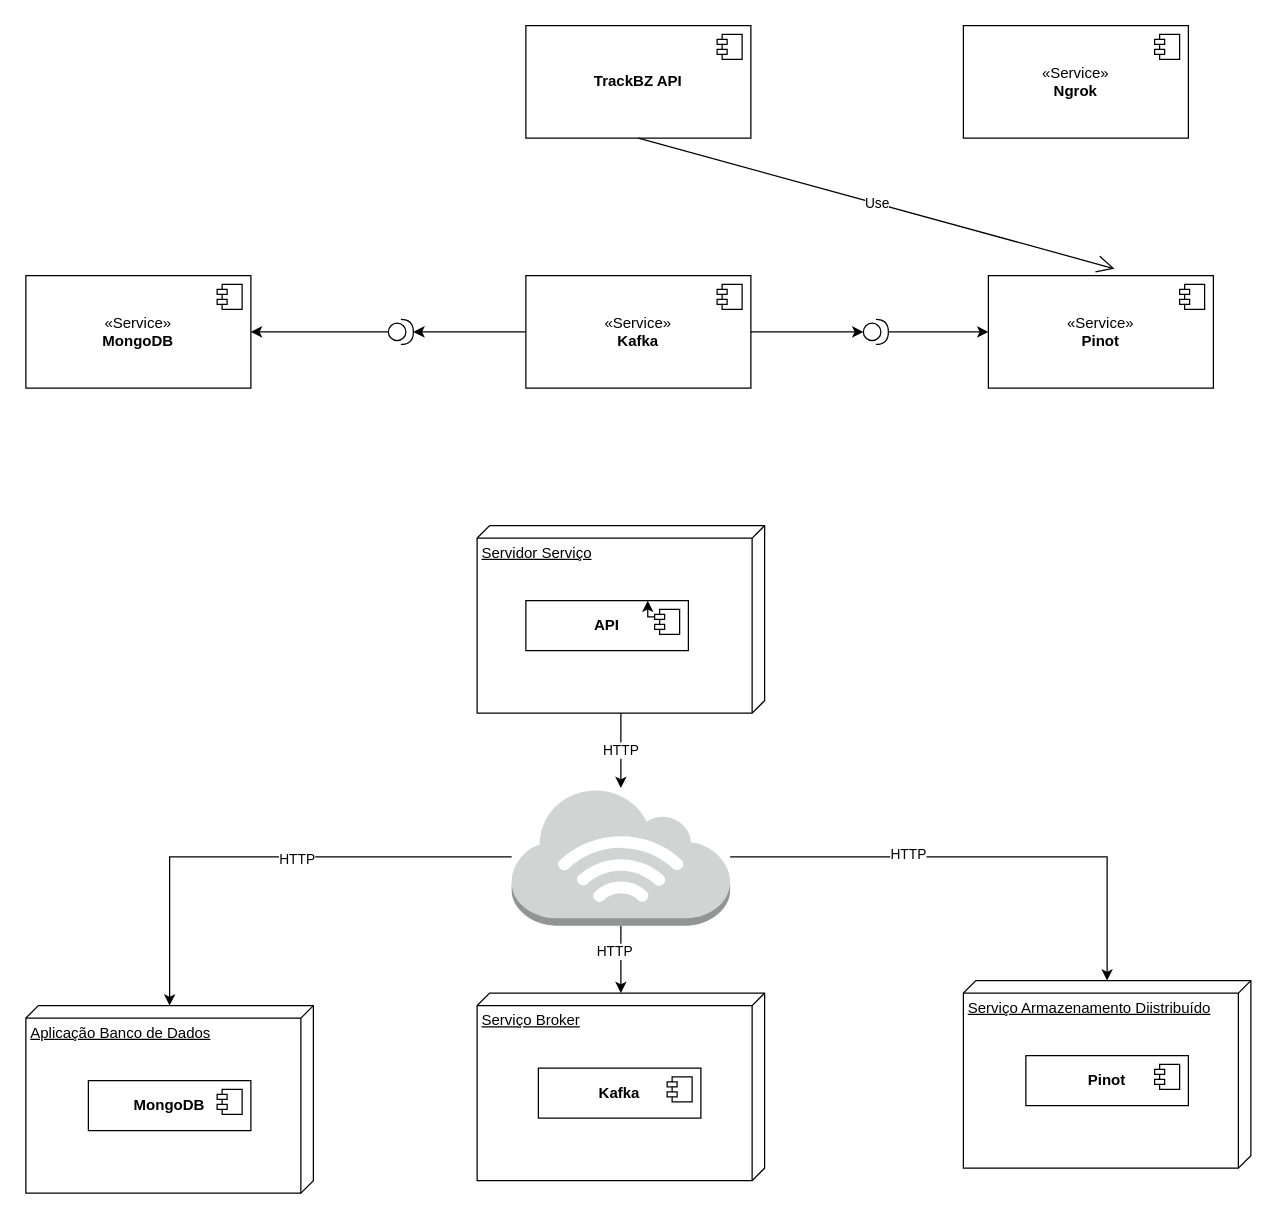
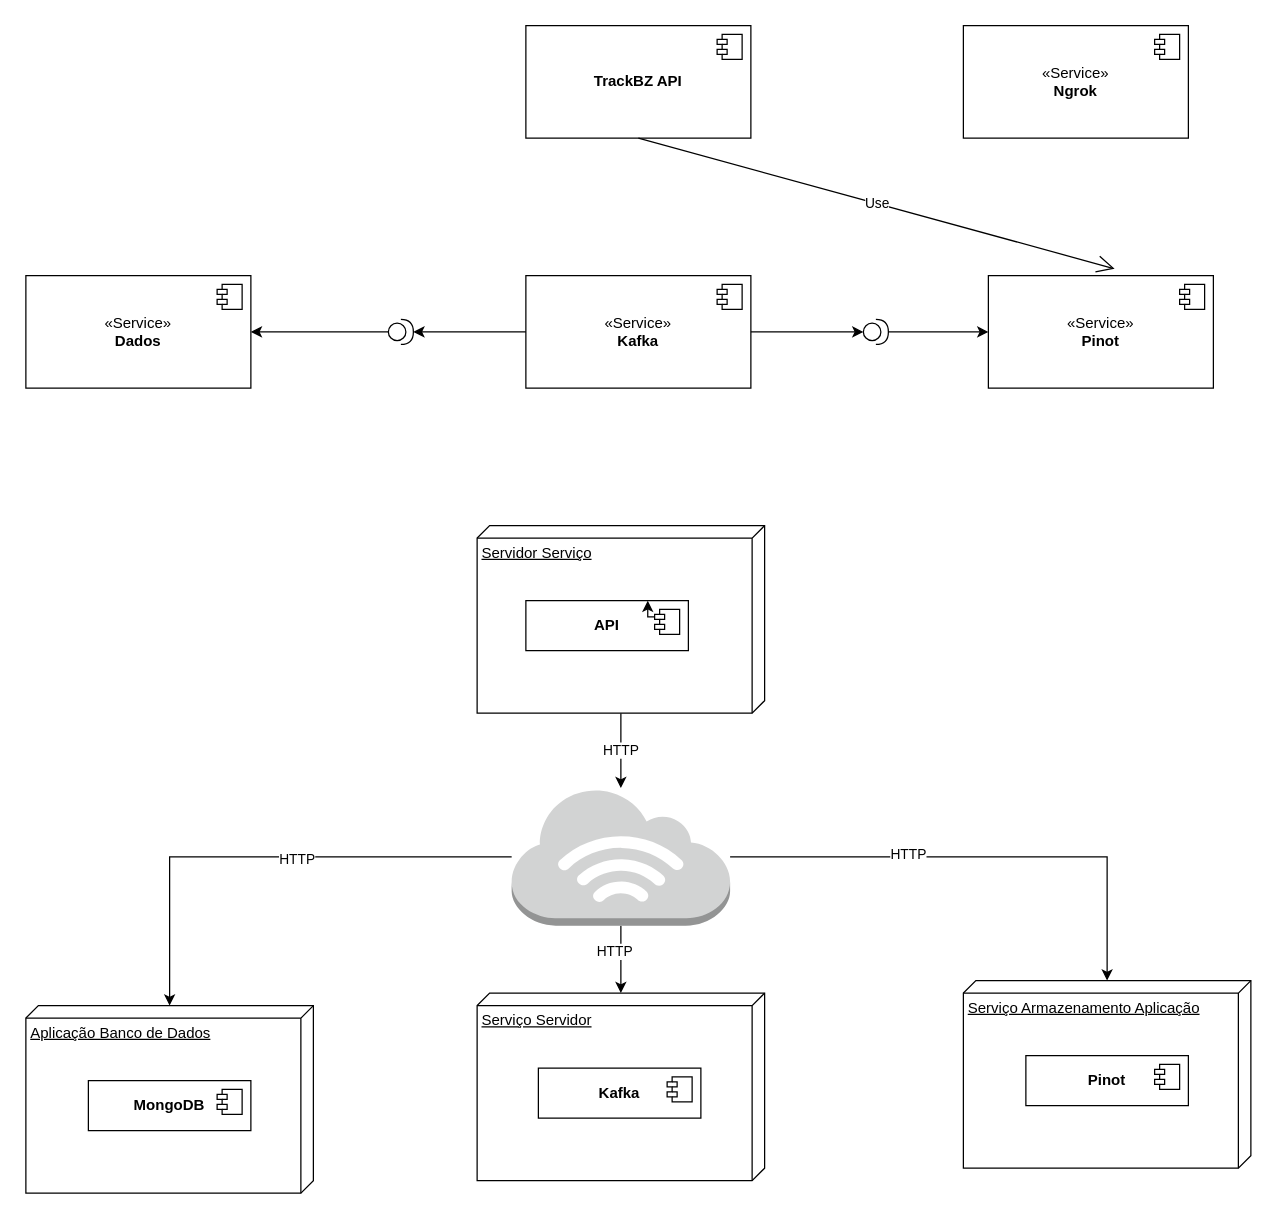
(138, 332) -> (138, 332)
(1099, 1008) -> (1089, 1008)
(537, 1021) -> (543, 1021)
